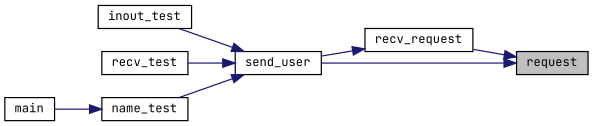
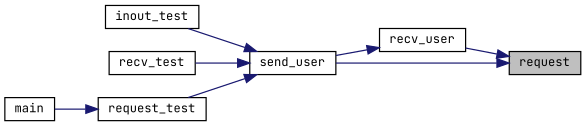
(419, 40) -> (423, 40)
(145, 109) -> (152, 109)
